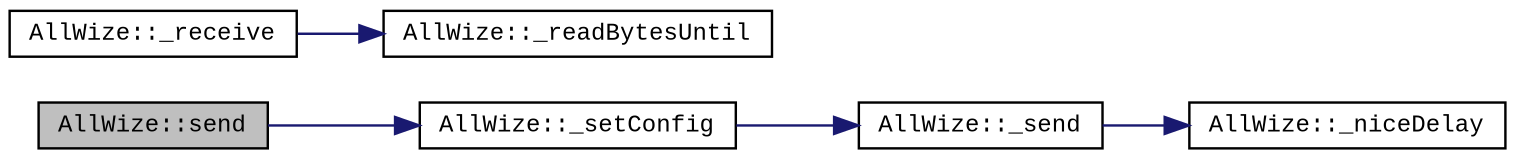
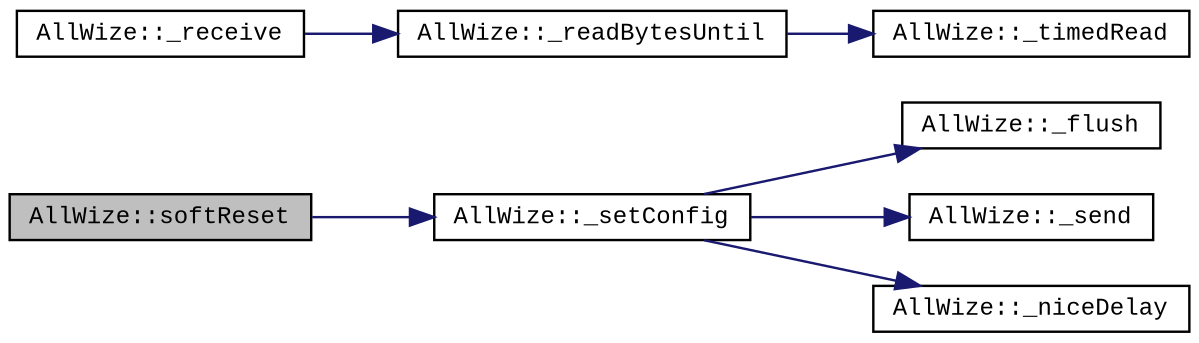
none -> (1031, 34)
(153, 125) -> (160, 217)
none -> (1031, 125)
(1133, 125) -> (800, 261)
